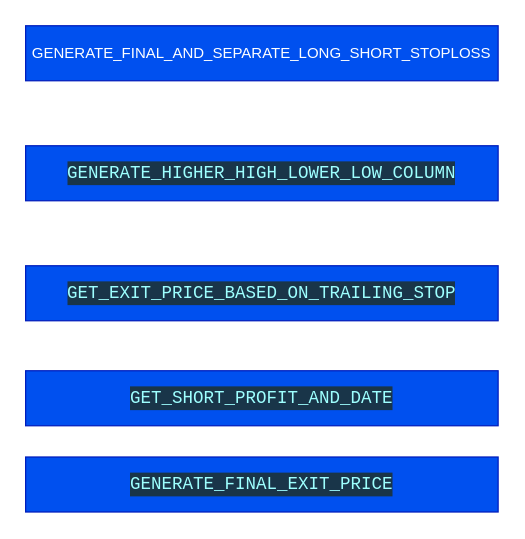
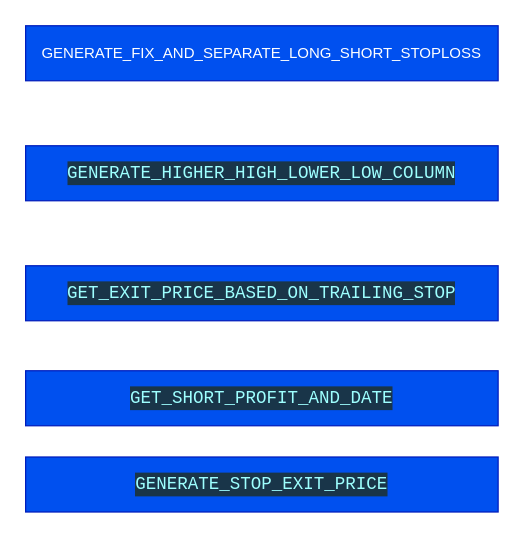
(262, 53) -> (262, 53)
(262, 484) -> (262, 484)
